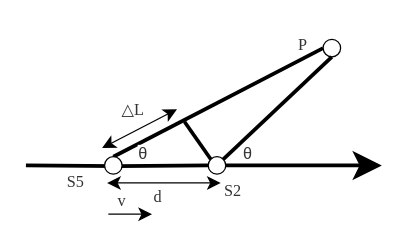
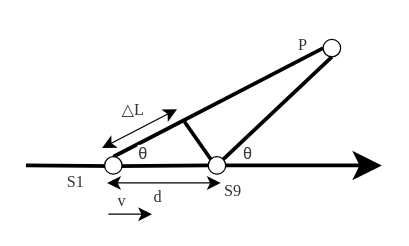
(76, 182) -> (76, 182)
(233, 191) -> (233, 191)
